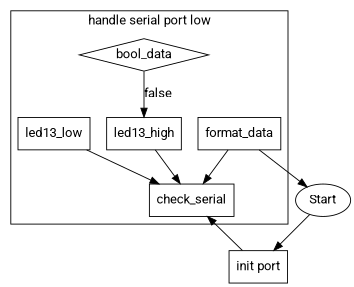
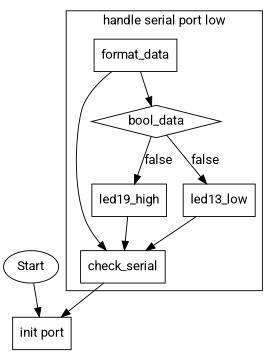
(144, 134) -> (129, 200)
none -> (184, 156)
(280, 166) -> (145, 85)
(228, 237) -> (86, 297)
